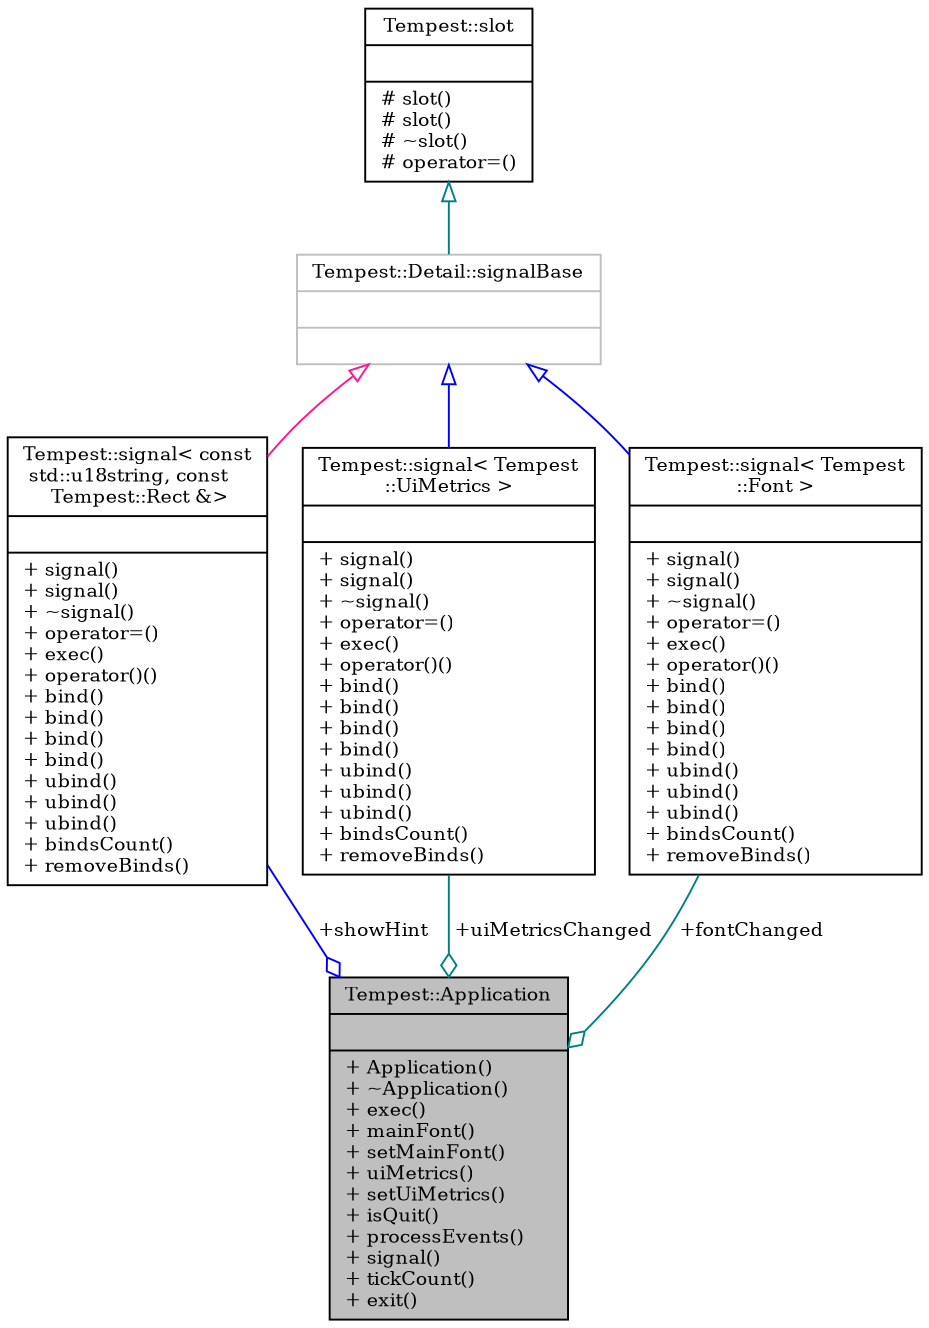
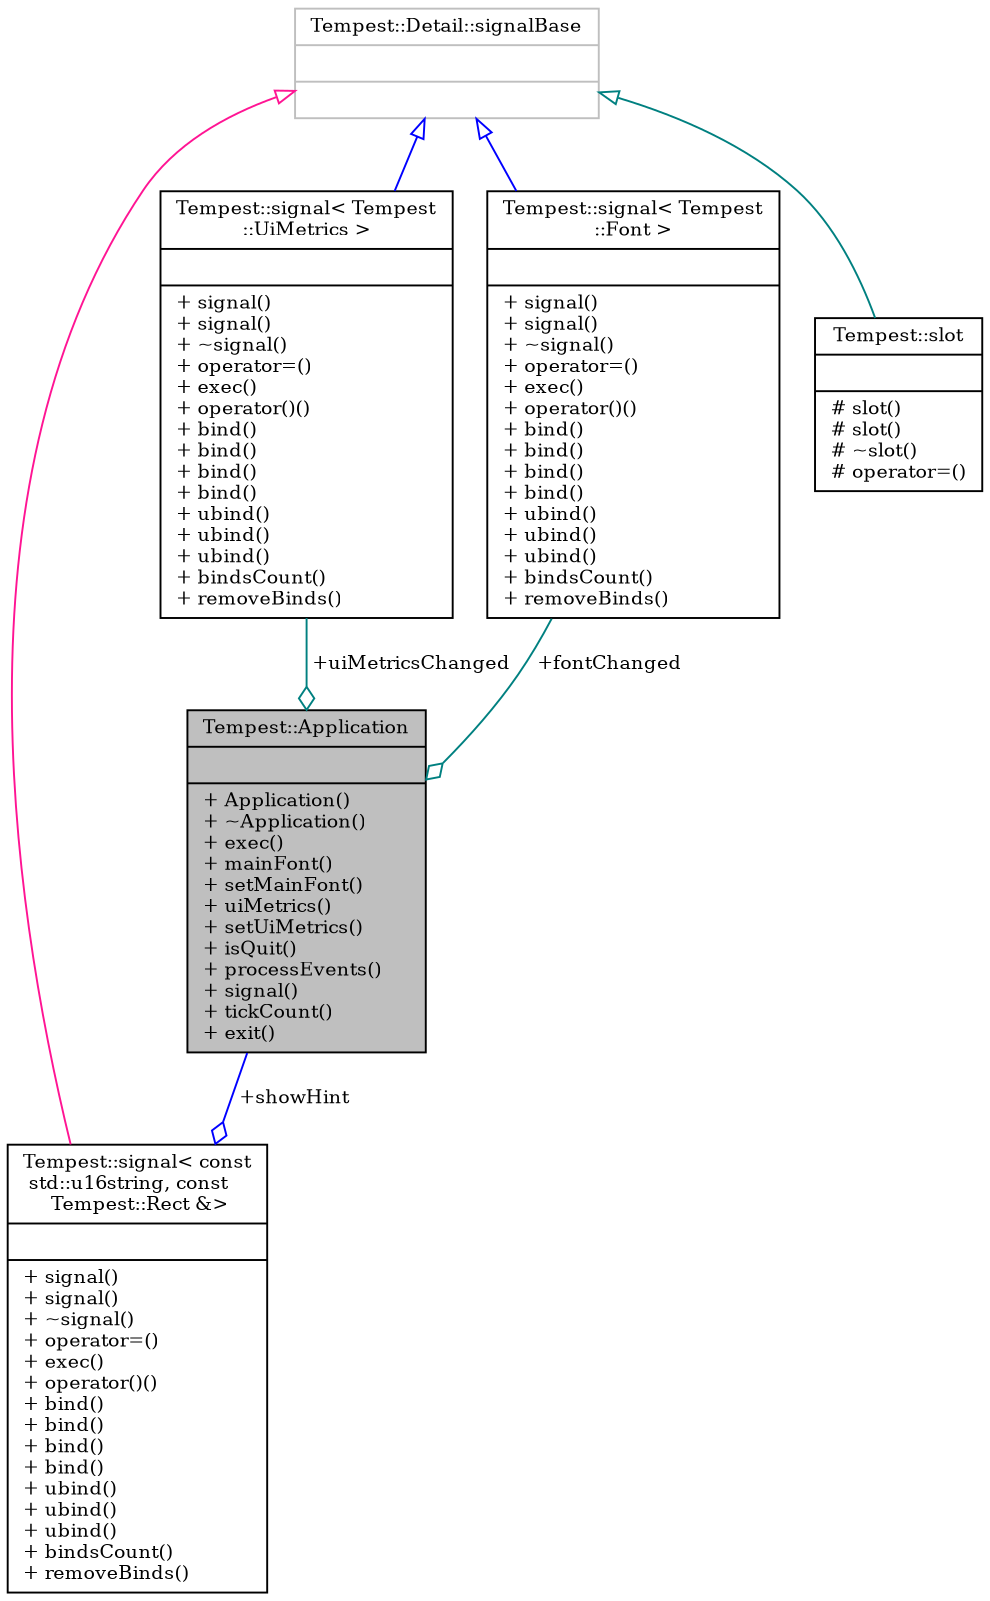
(449, 228) -> (777, 174)
(126, 476) -> (126, 1183)
(297, 911) -> (235, 1087)
